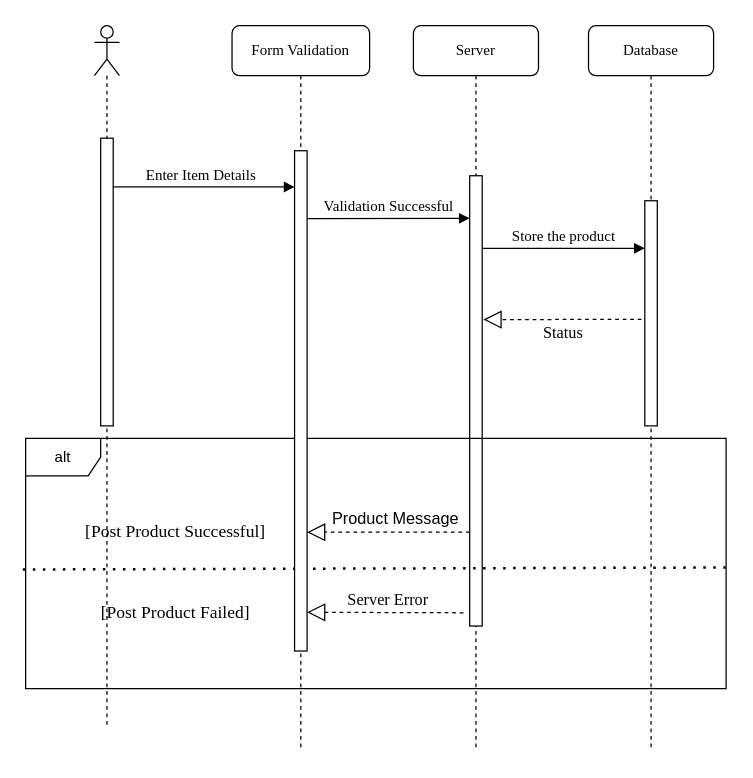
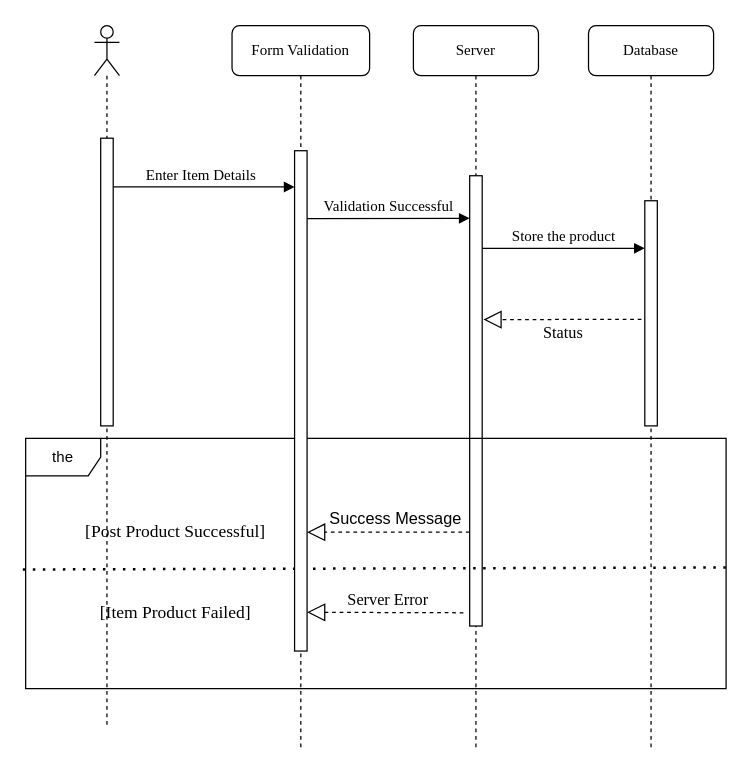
(63, 457) -> (63, 457)
(396, 518) -> (396, 518)
(176, 613) -> (176, 613)
